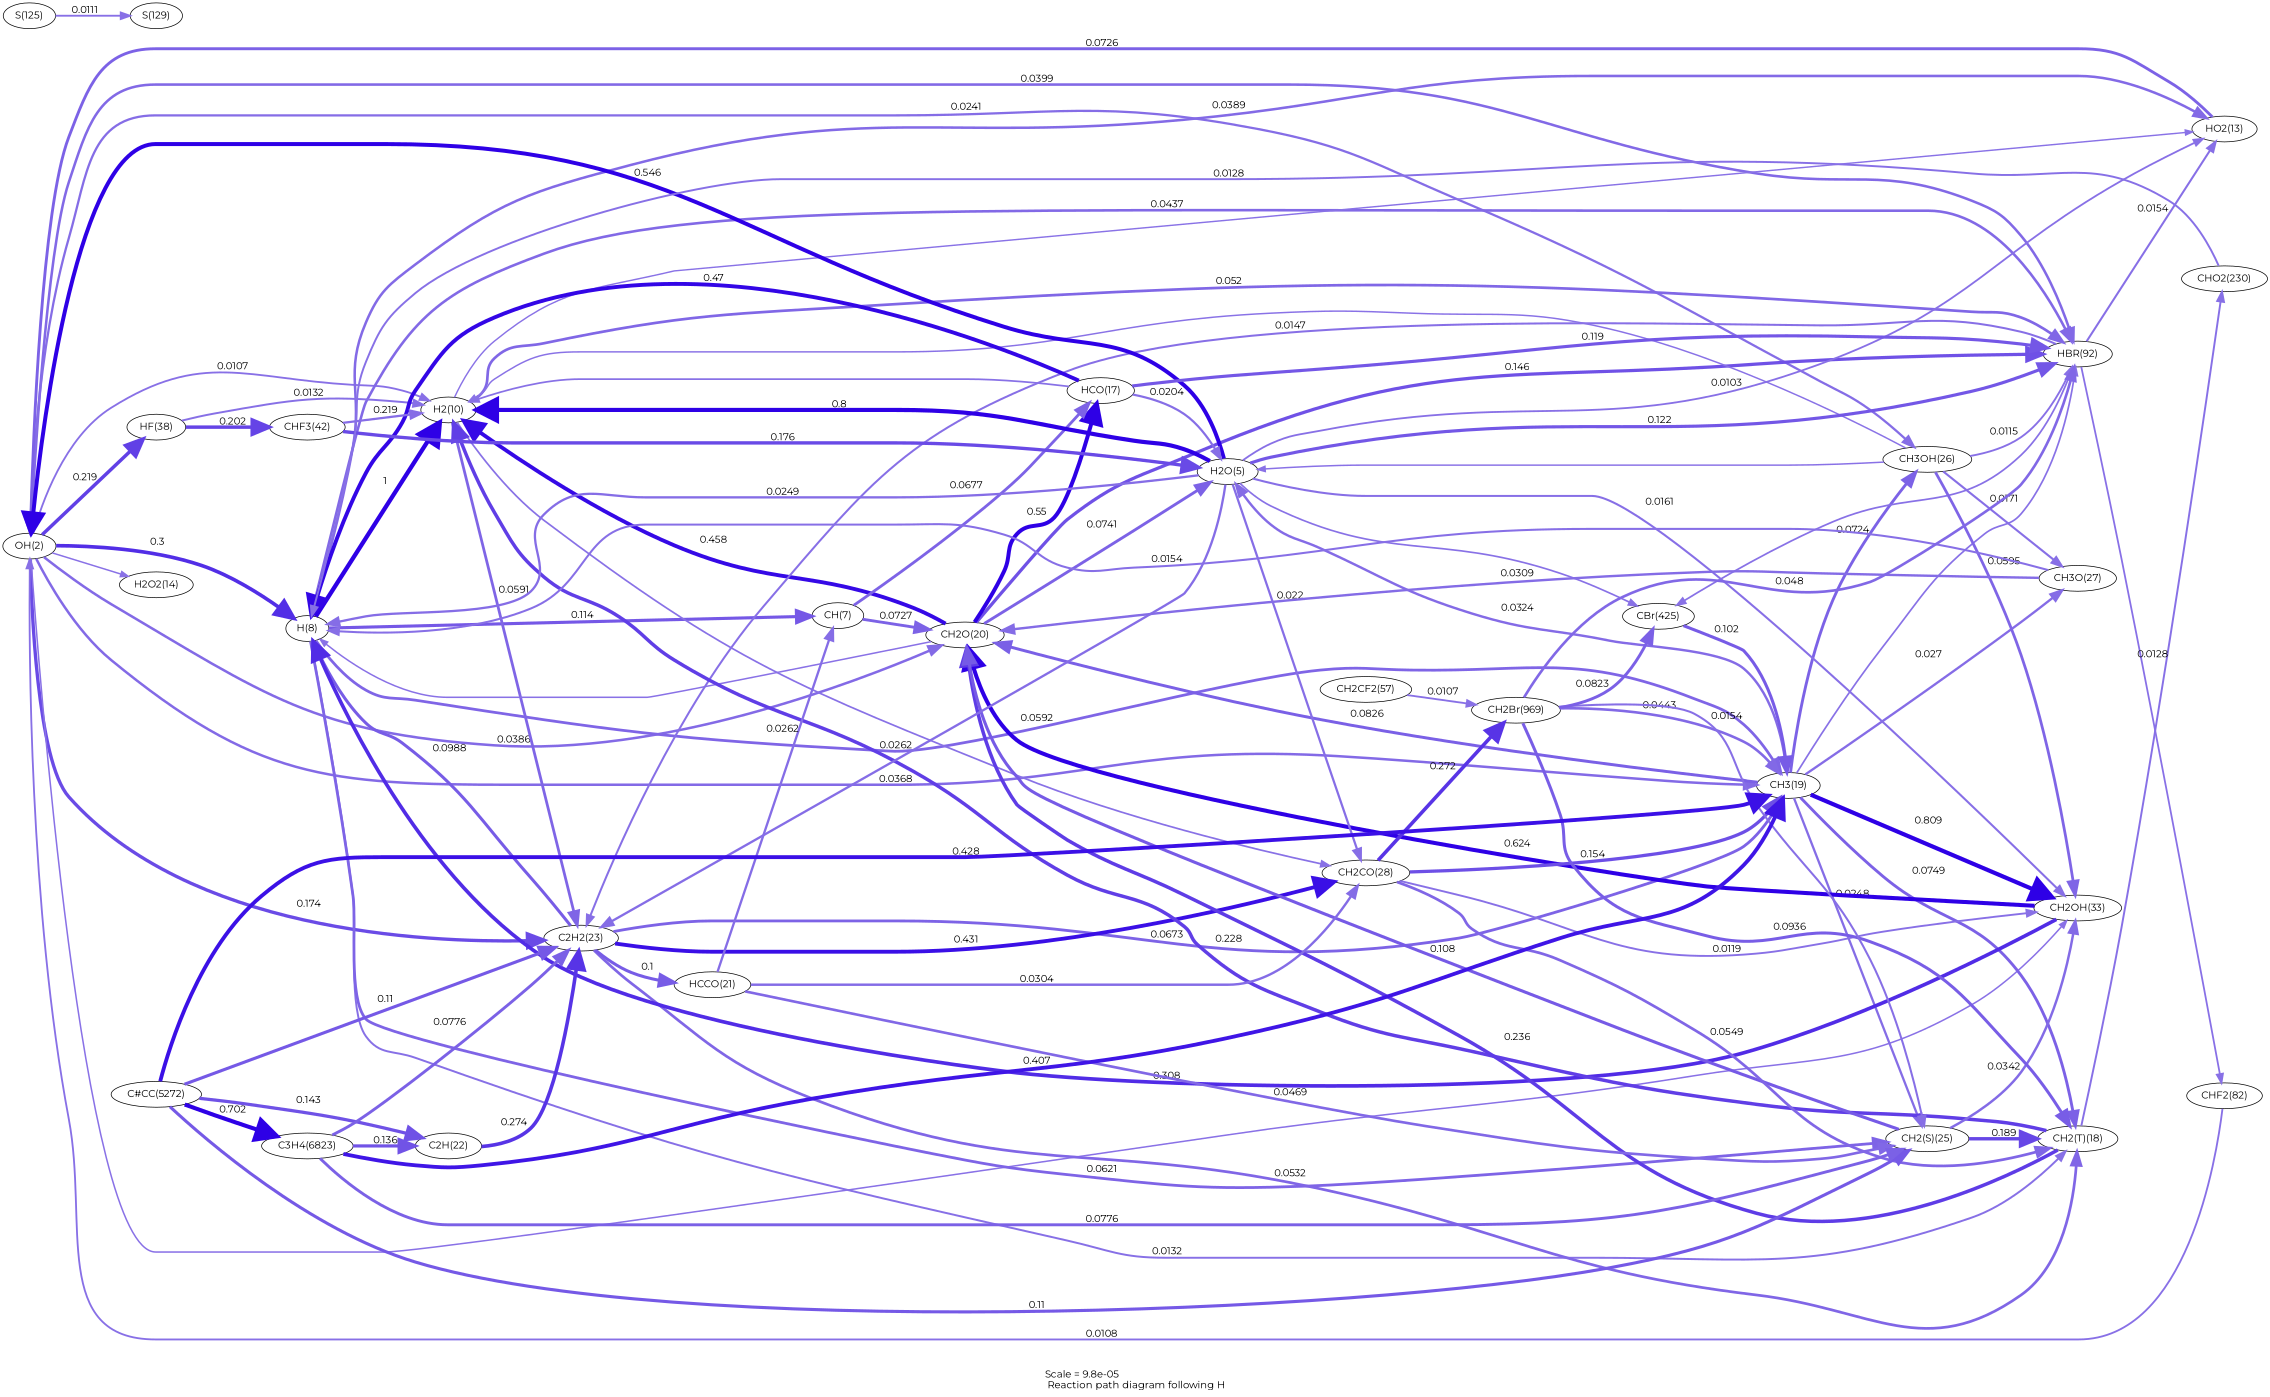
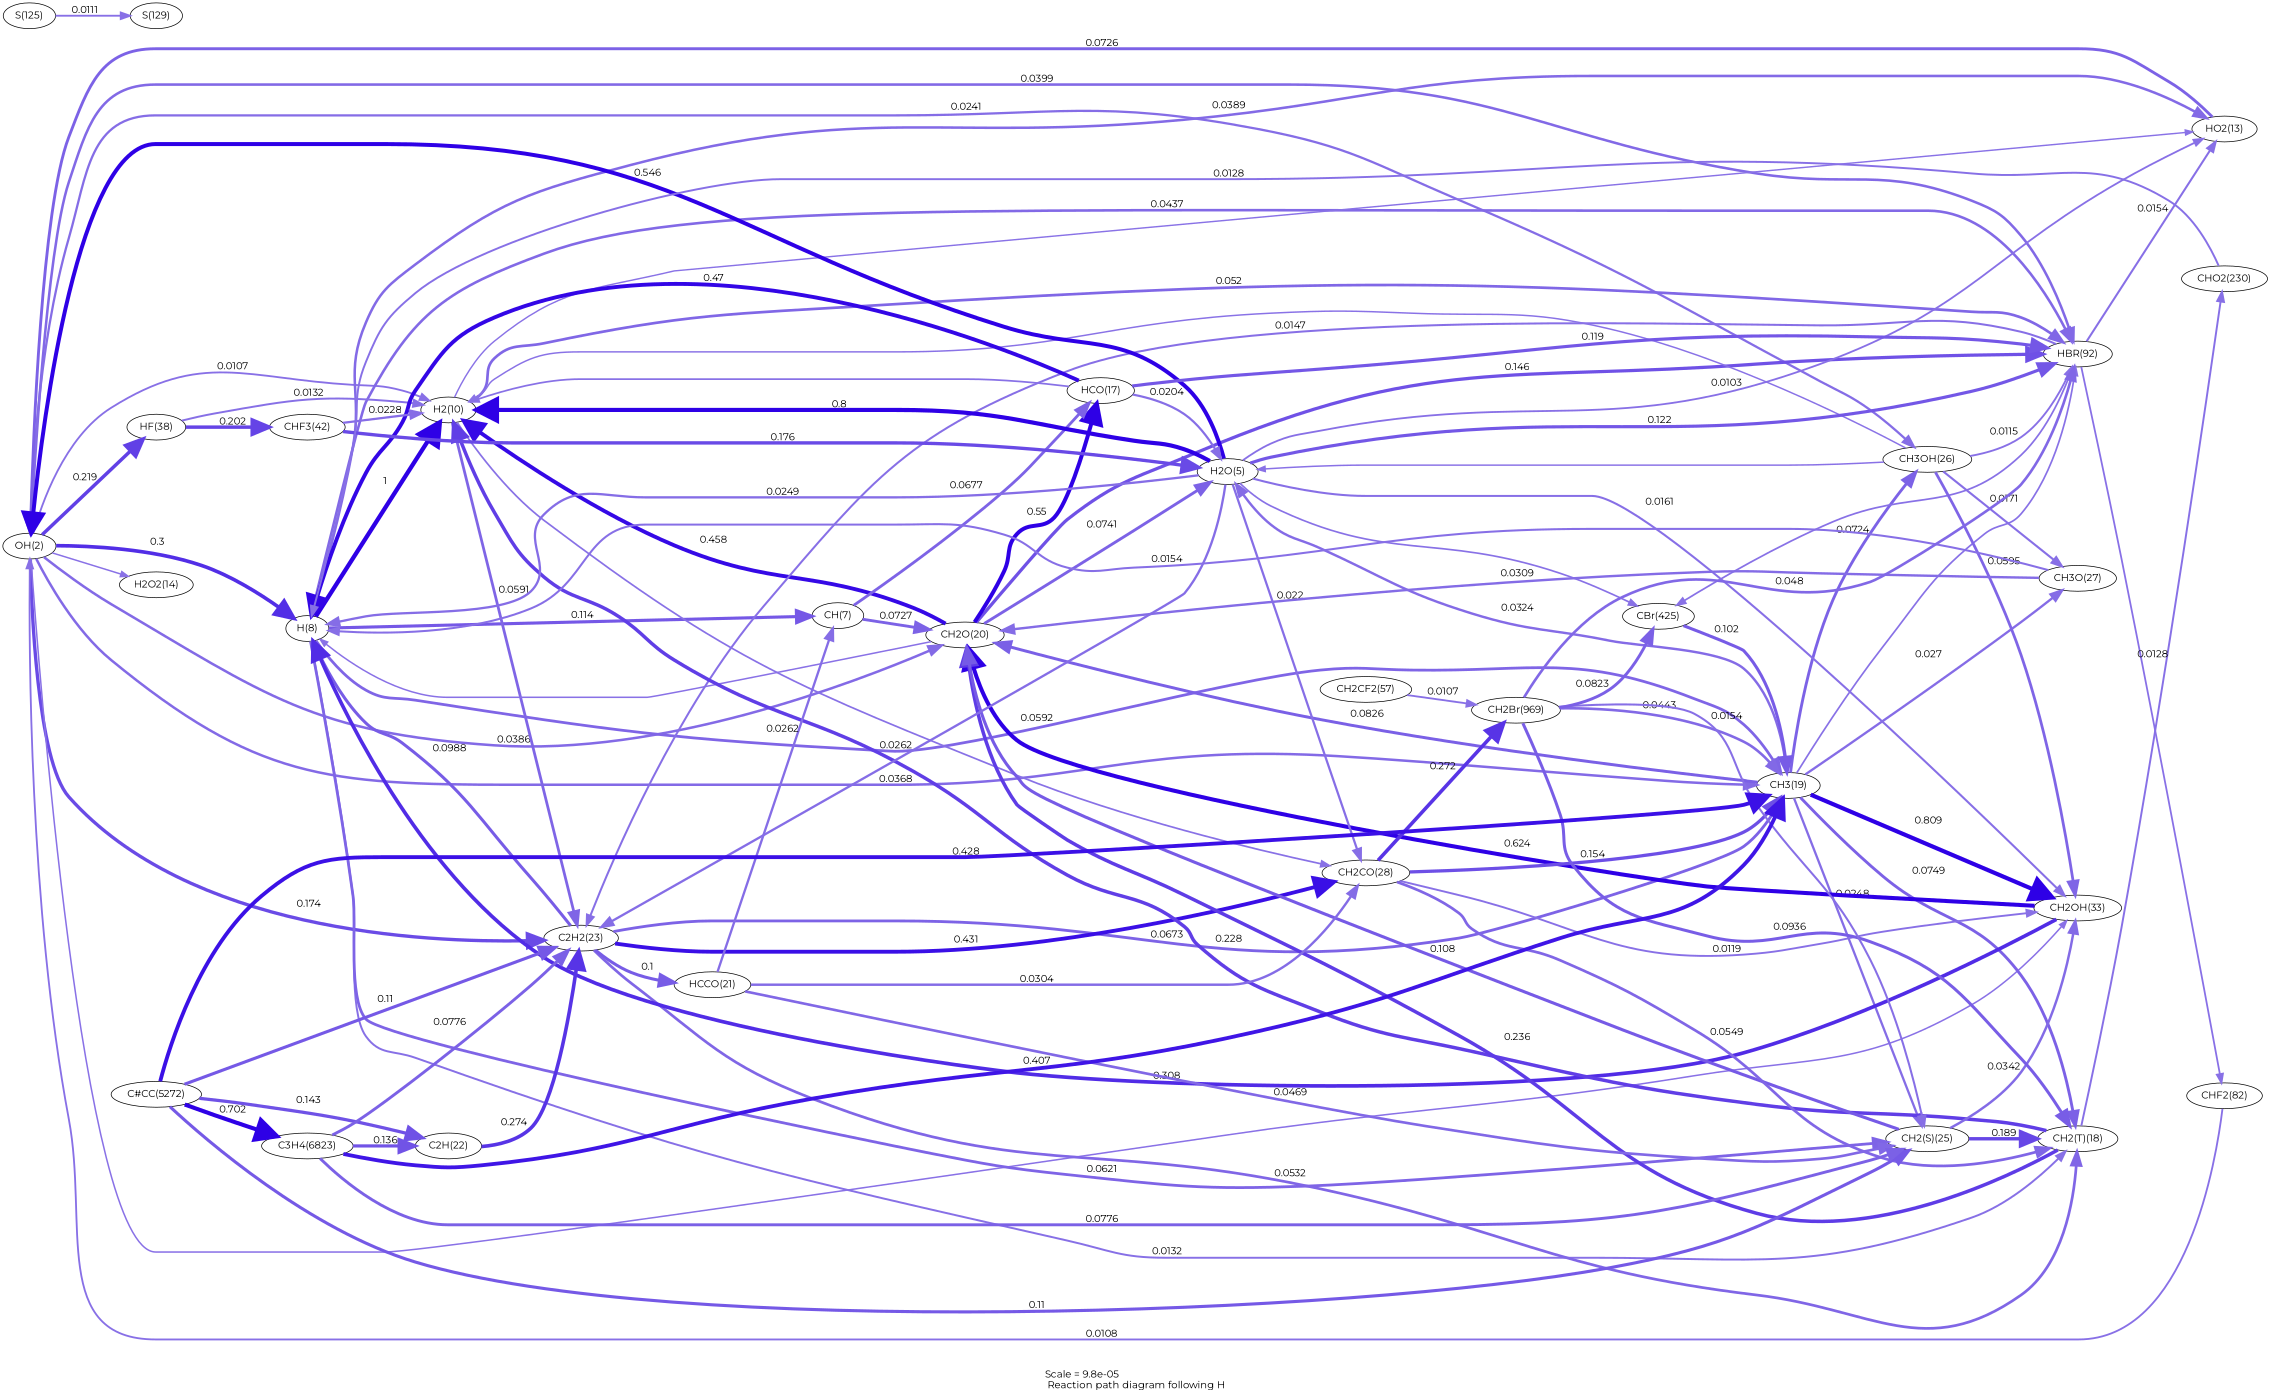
(384, 410) -> (384, 410)
